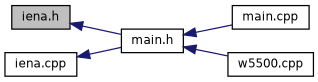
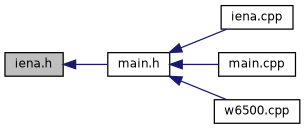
(105, 51) -> (204, 39)
(271, 64) -> (257, 112)
